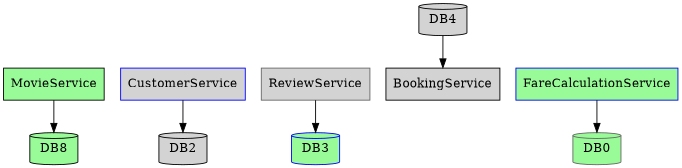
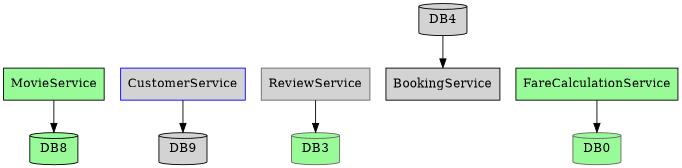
(597, 84) -> (597, 84)
(183, 149) -> (183, 149)
(316, 149) -> (316, 149)
